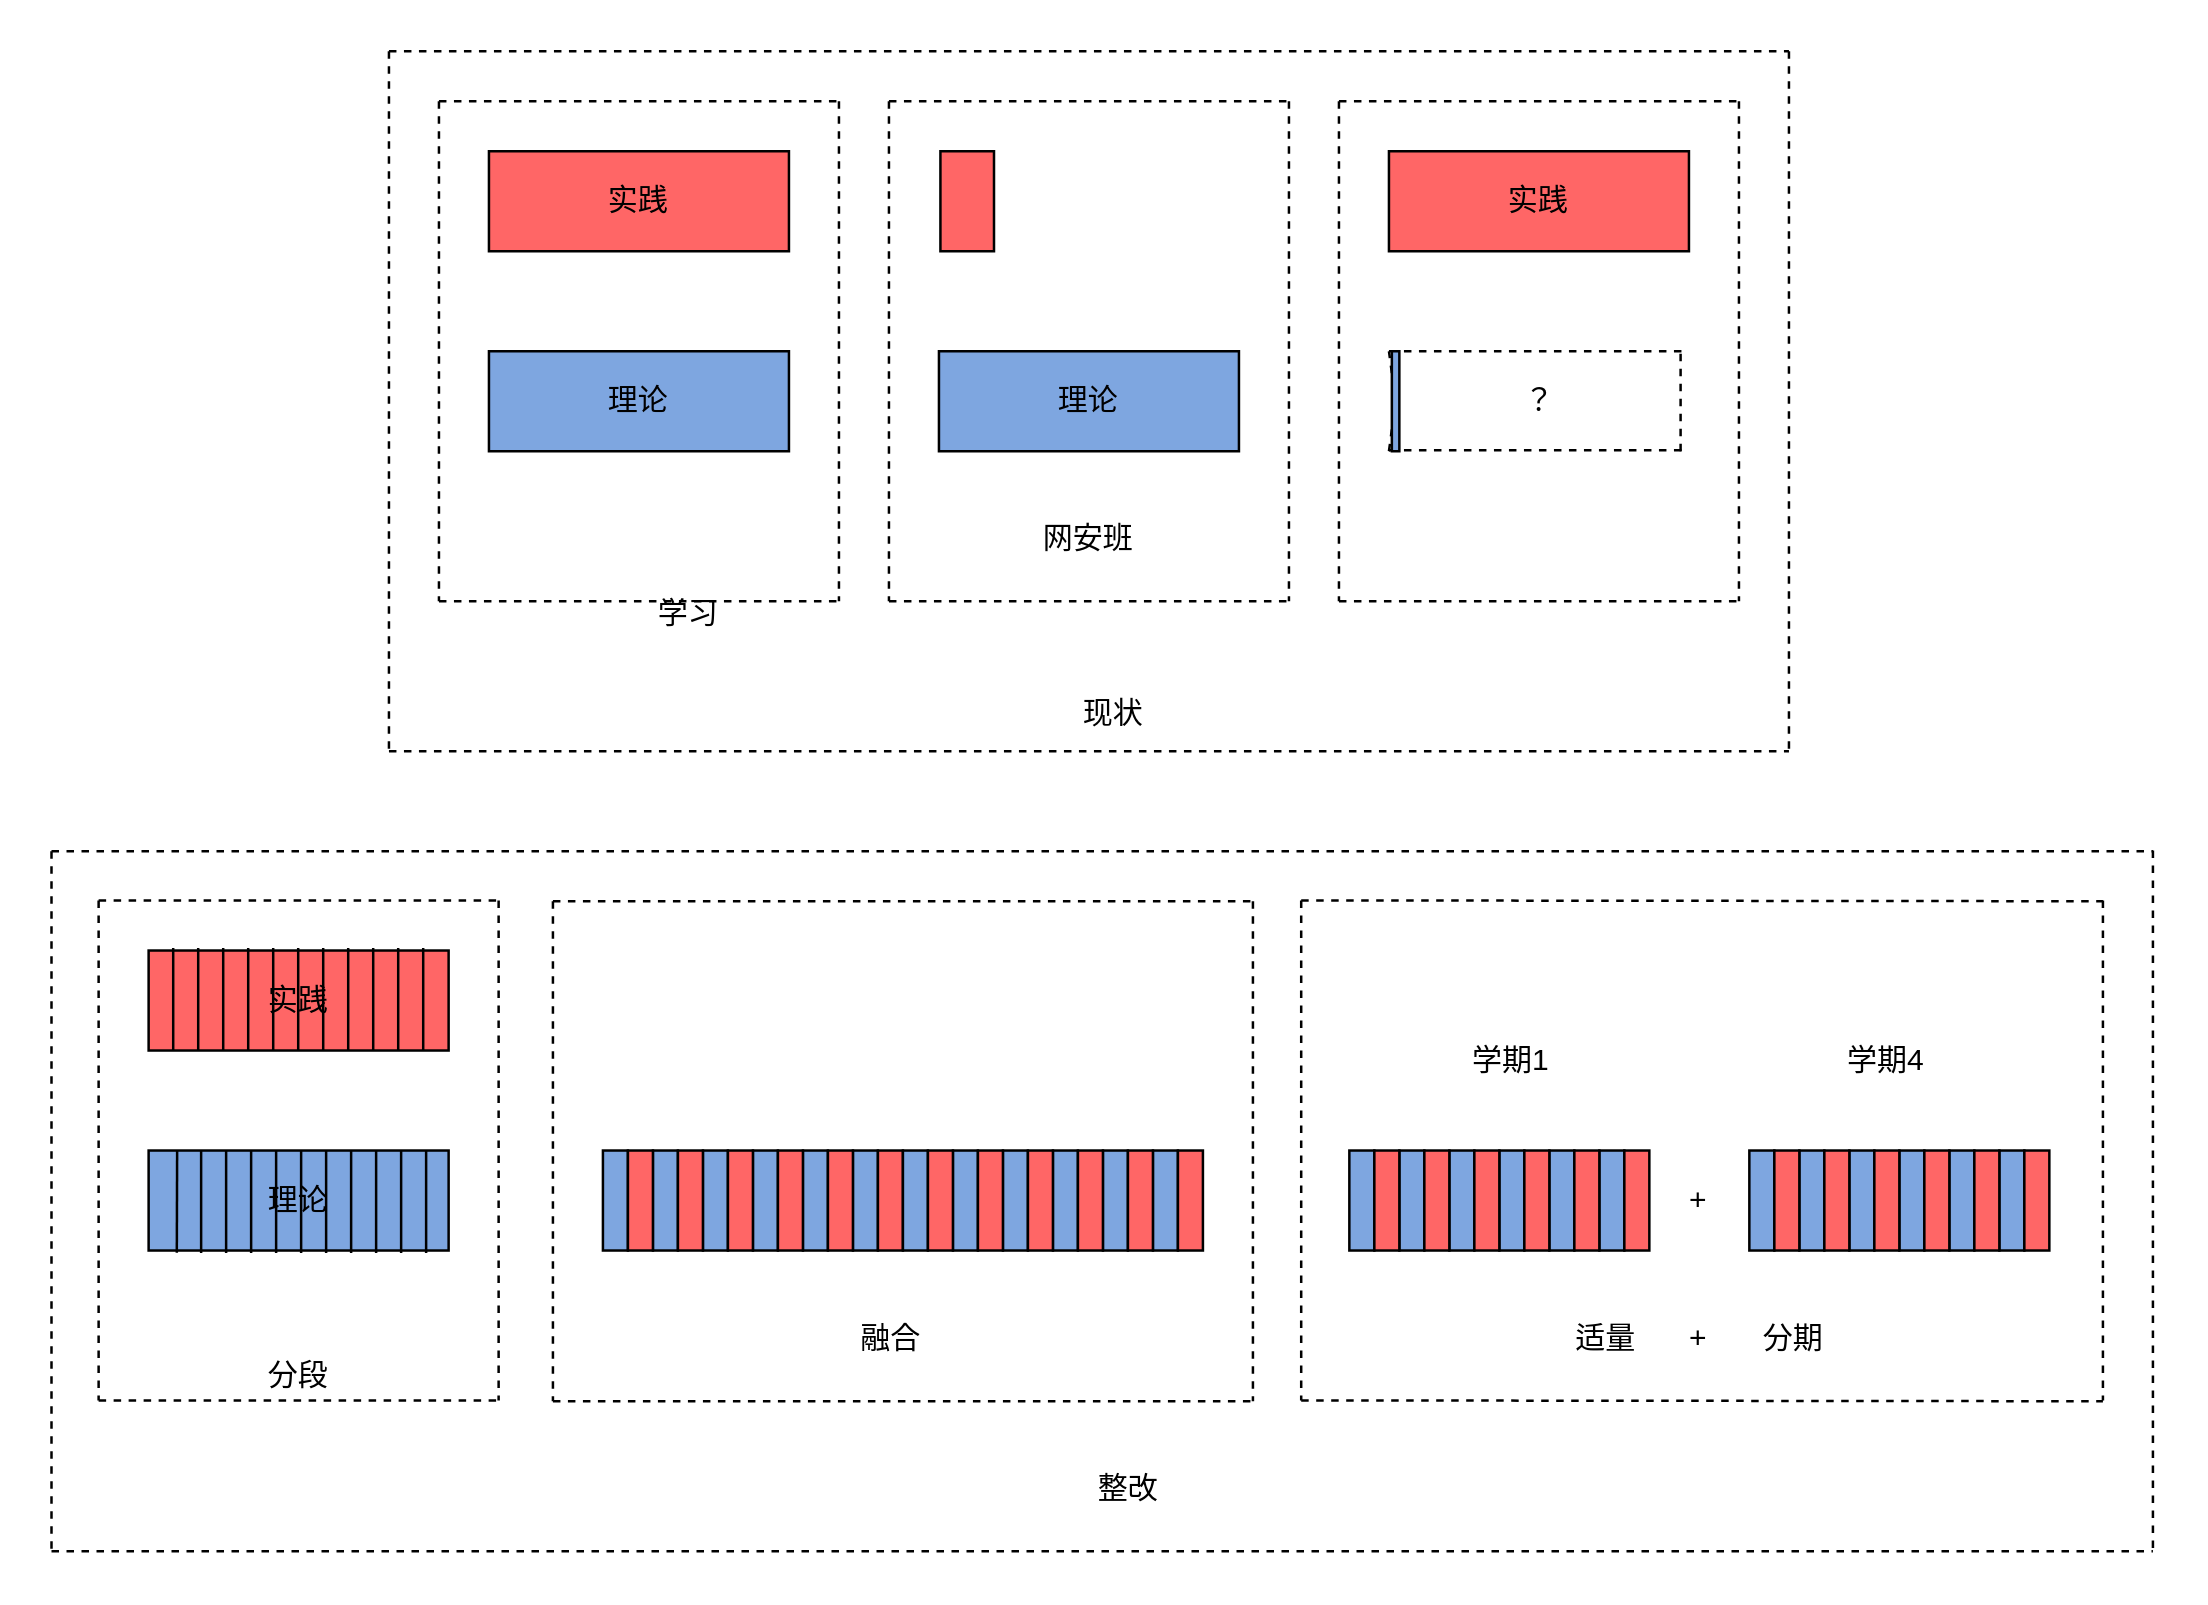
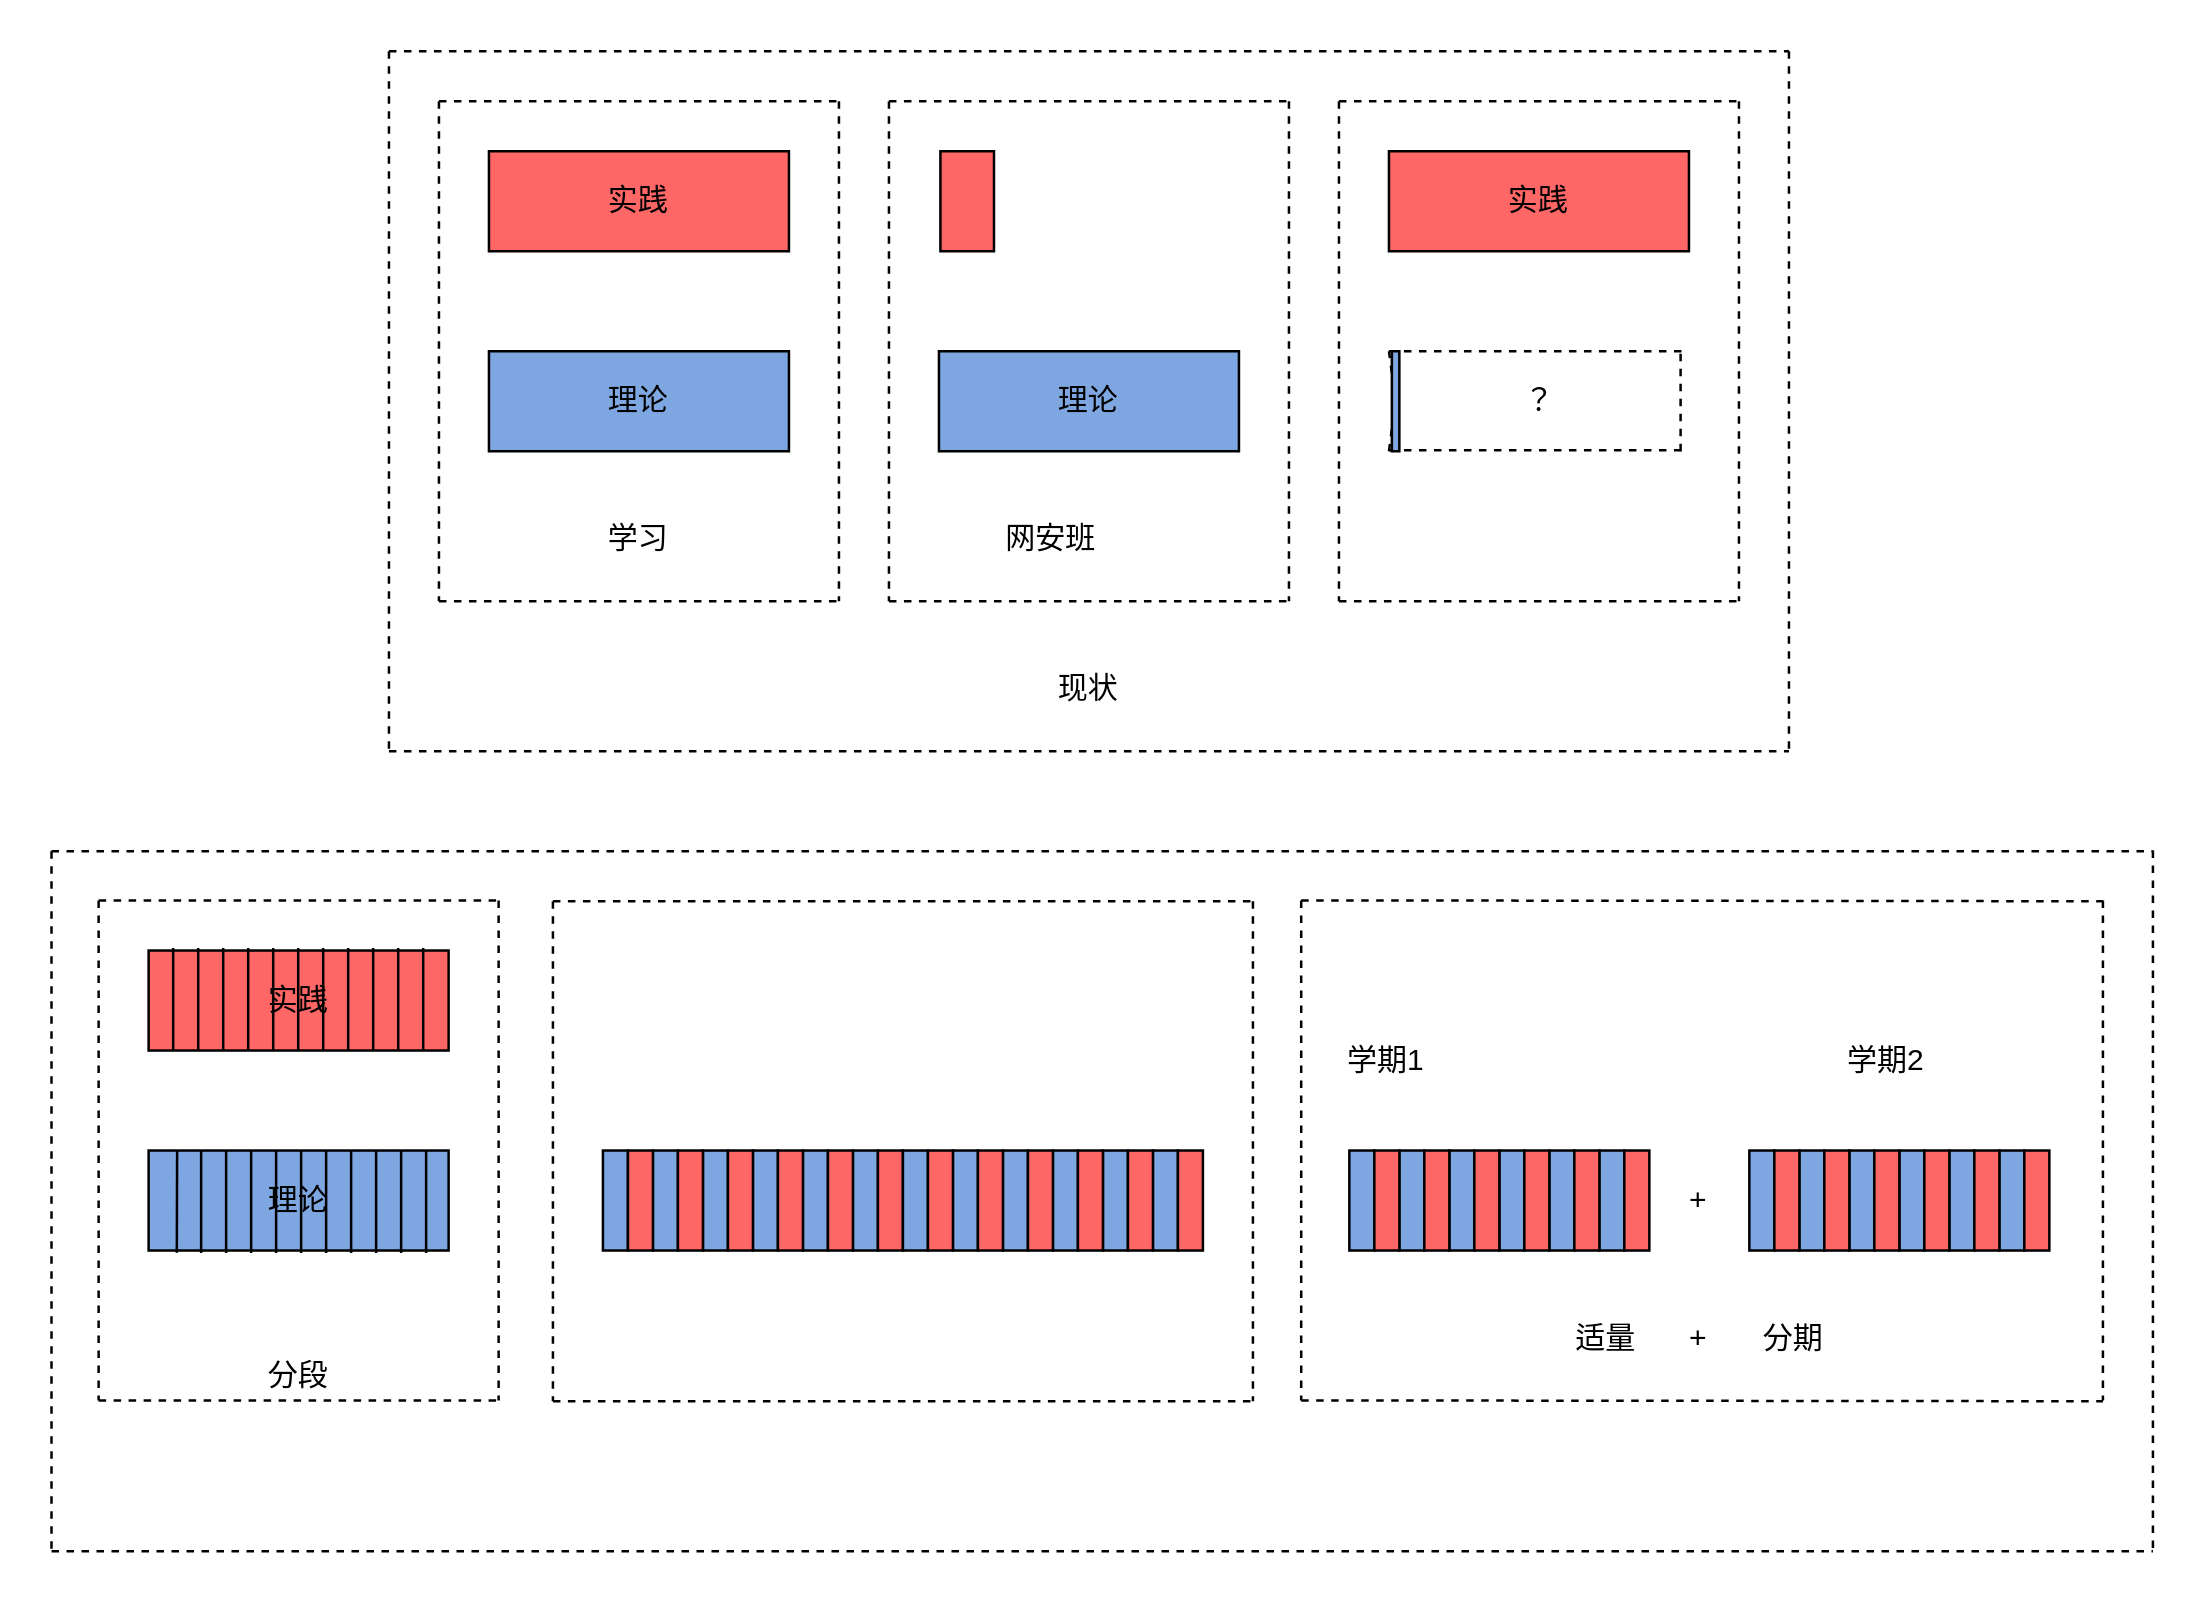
(1089, 539) -> (1051, 539)
(689, 614) -> (639, 539)
(1114, 714) -> (1089, 689)
(1512, 1061) -> (1387, 1061)
(1886, 1061) -> (1886, 1061)
(890, 1338) -> none
(1128, 1489) -> none
